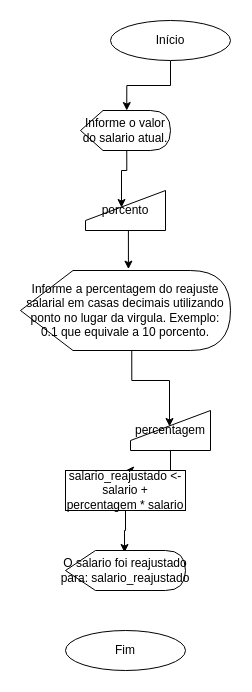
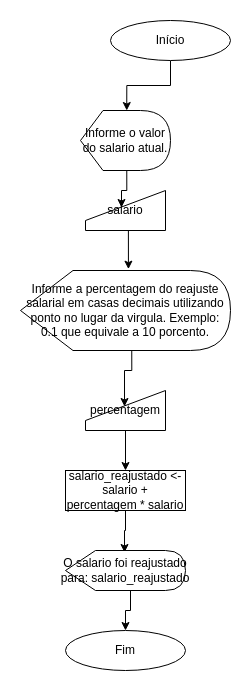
(126, 131) -> (126, 141)
(126, 211) -> (126, 211)
(171, 431) -> (126, 411)
none -> (131, 610)
